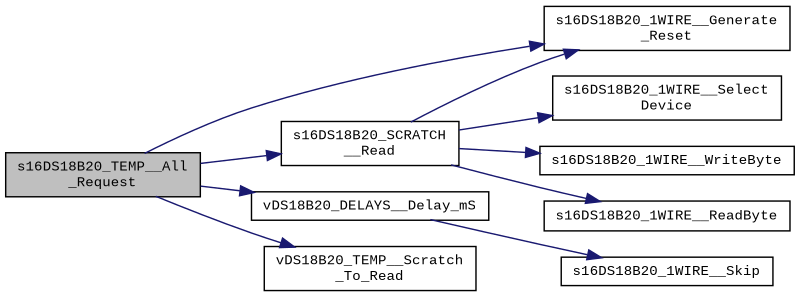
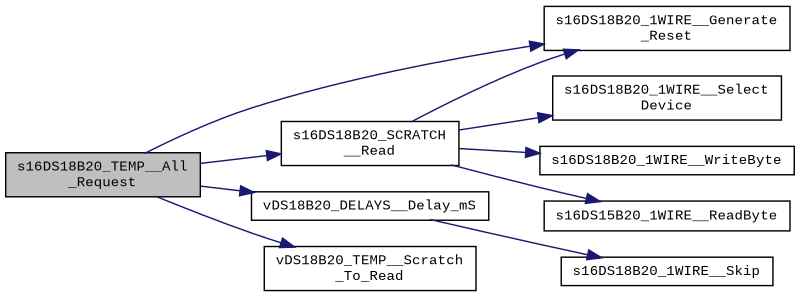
(667, 216) -> (667, 216)
